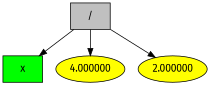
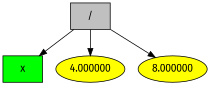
(173, 69) -> (173, 69)
